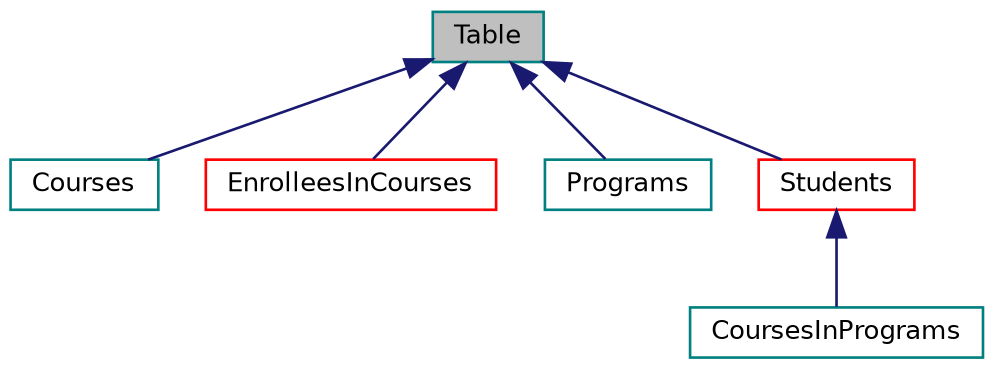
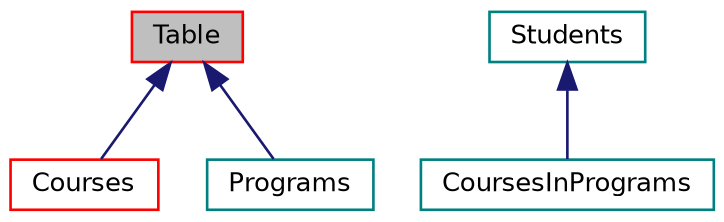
(488, 37) -> (187, 37)
(675, 116) -> none
(84, 185) -> (84, 185)
(351, 185) -> none
(837, 185) -> (567, 37)
